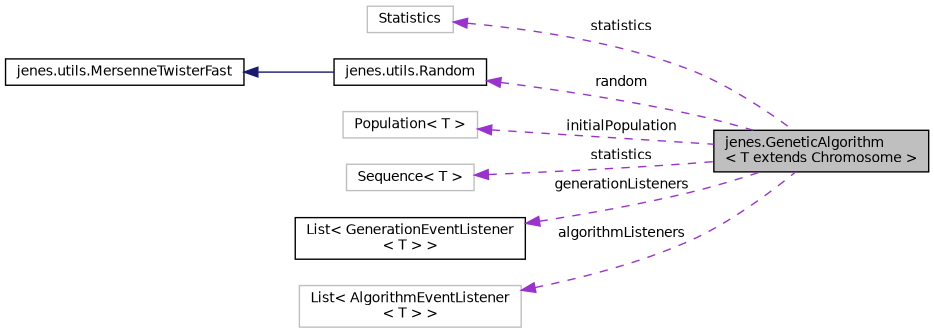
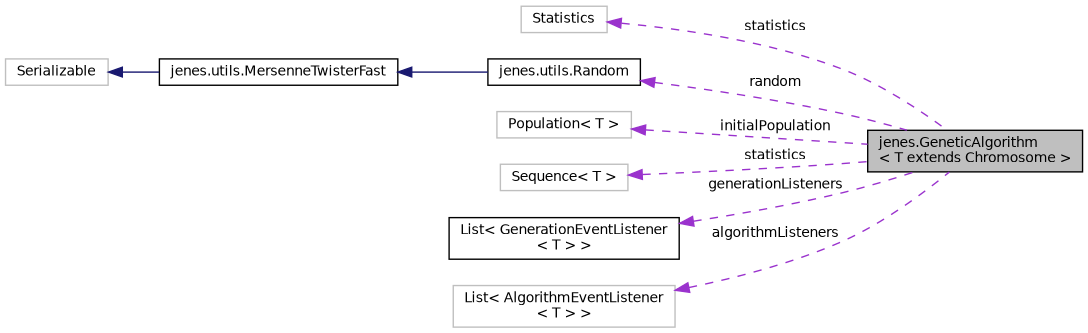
none -> (57, 72)
